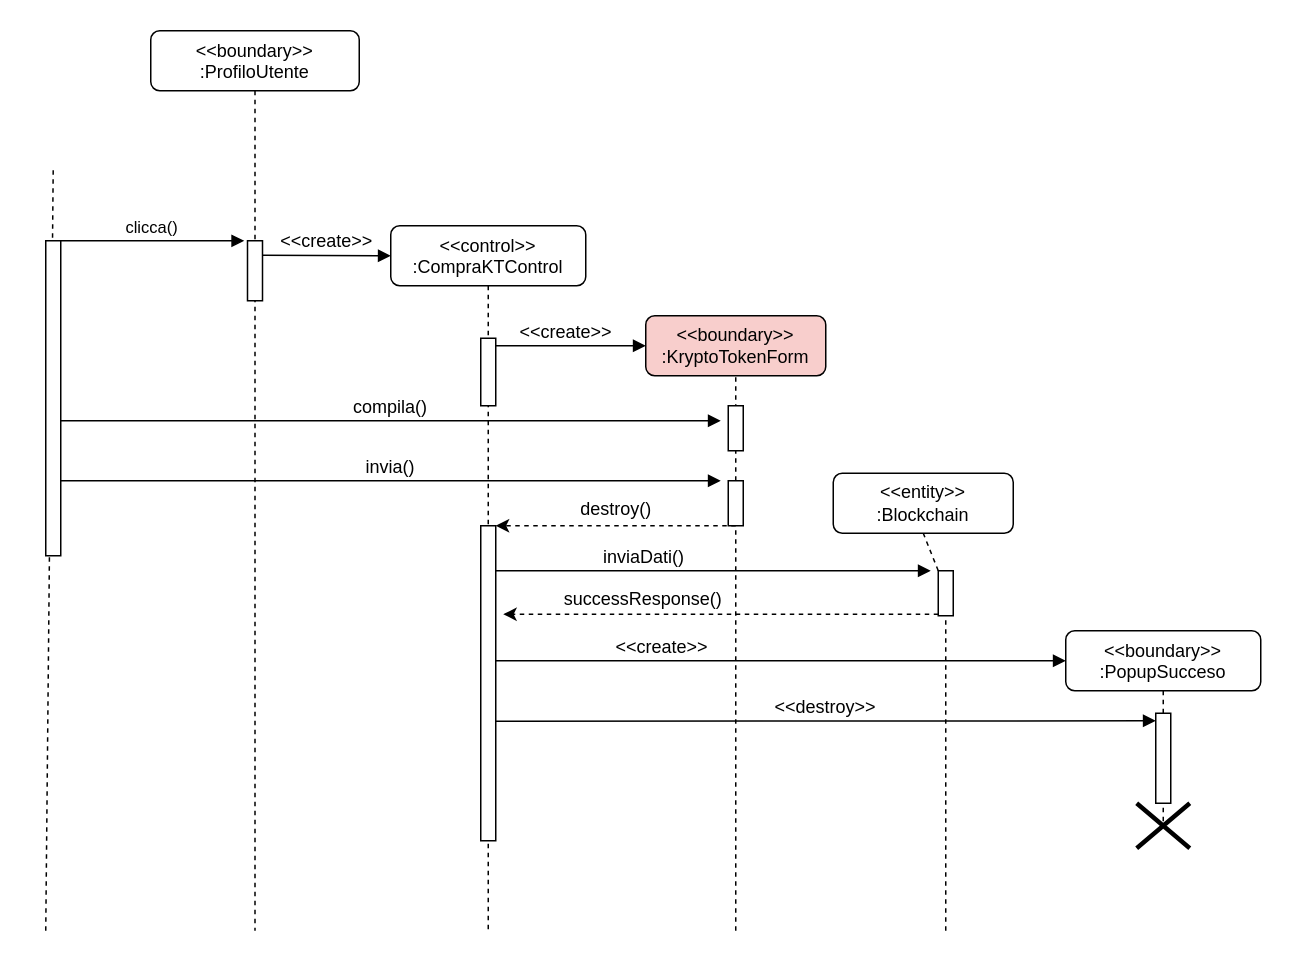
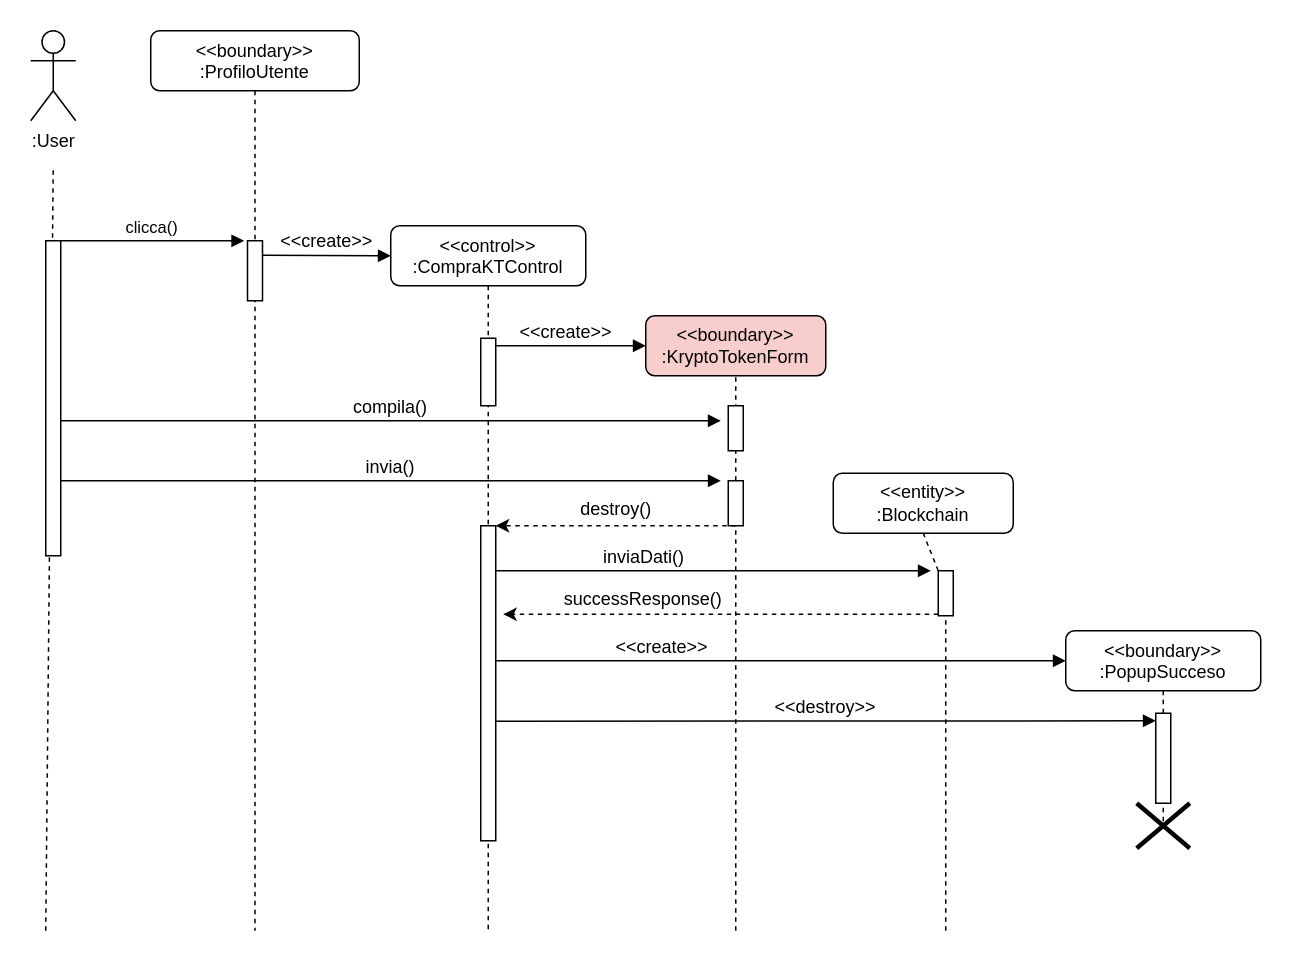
none -> (53, 76)
